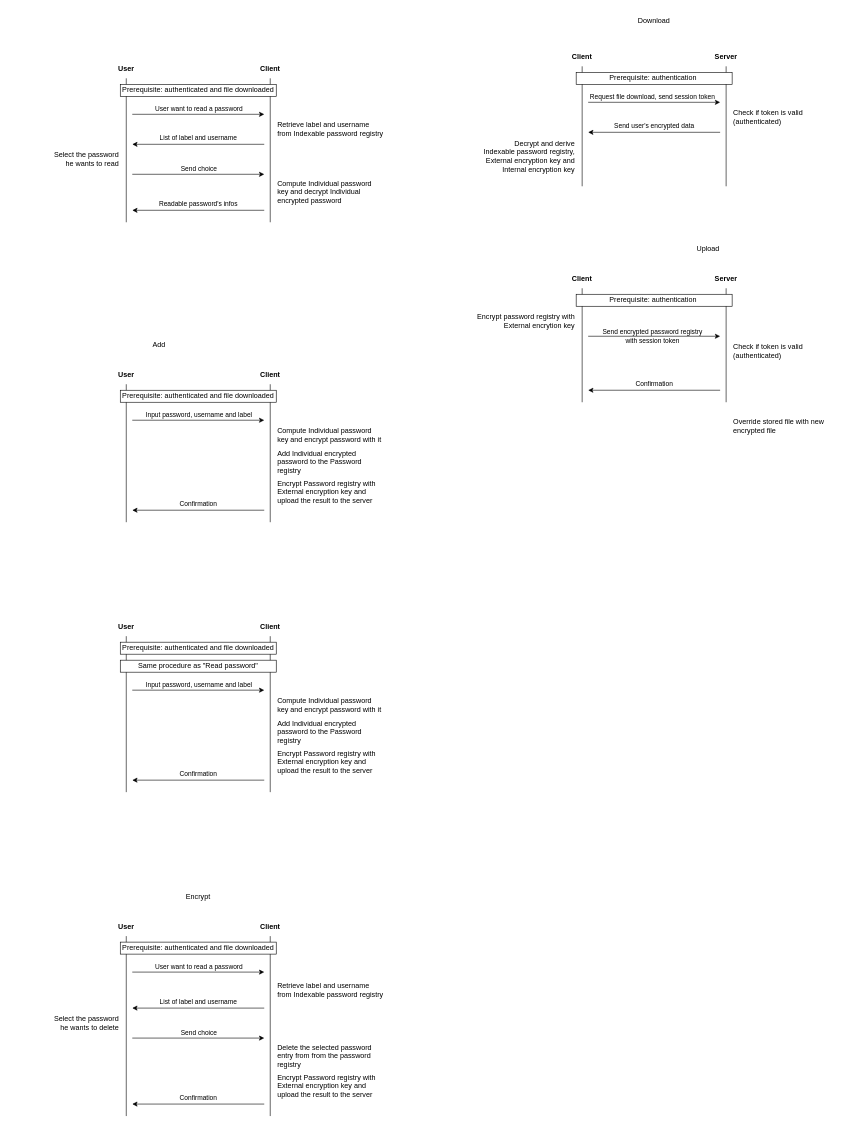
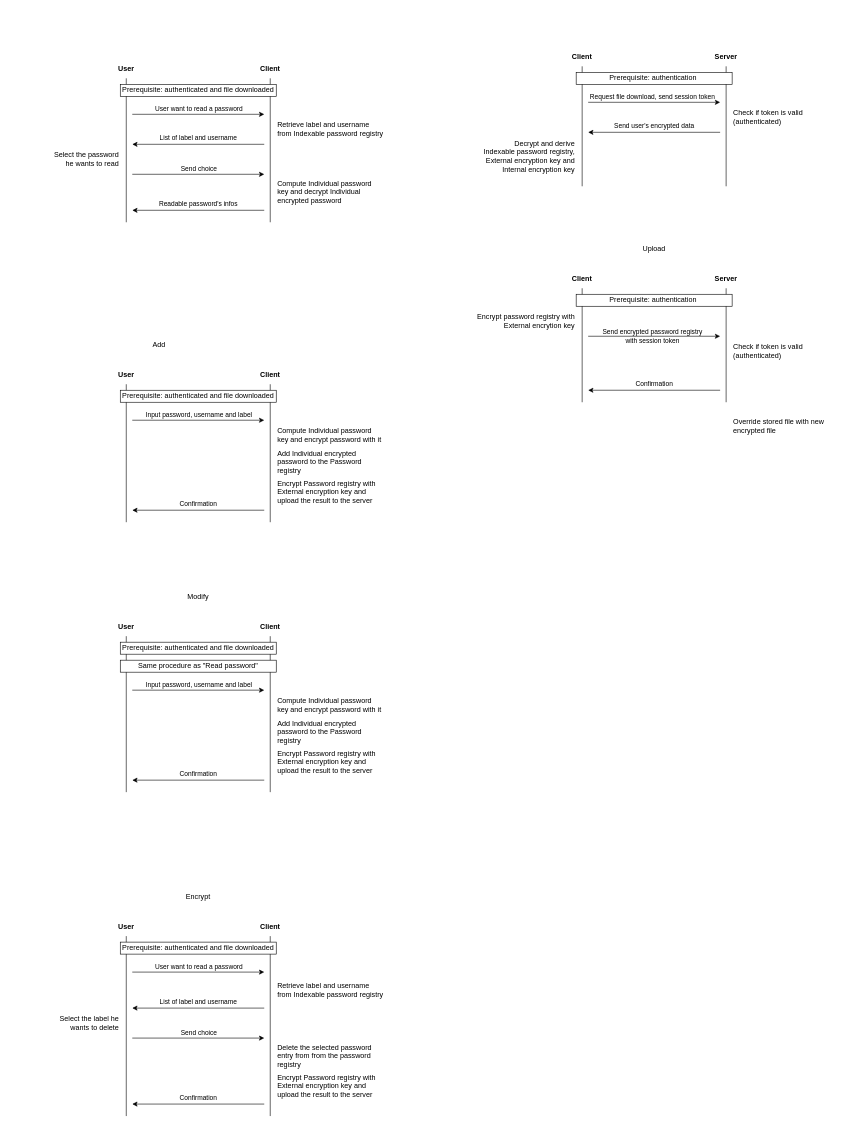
(654, 21) -> none
(708, 249) -> (654, 249)
none -> (198, 597)
(84, 1023) -> (84, 1023)
